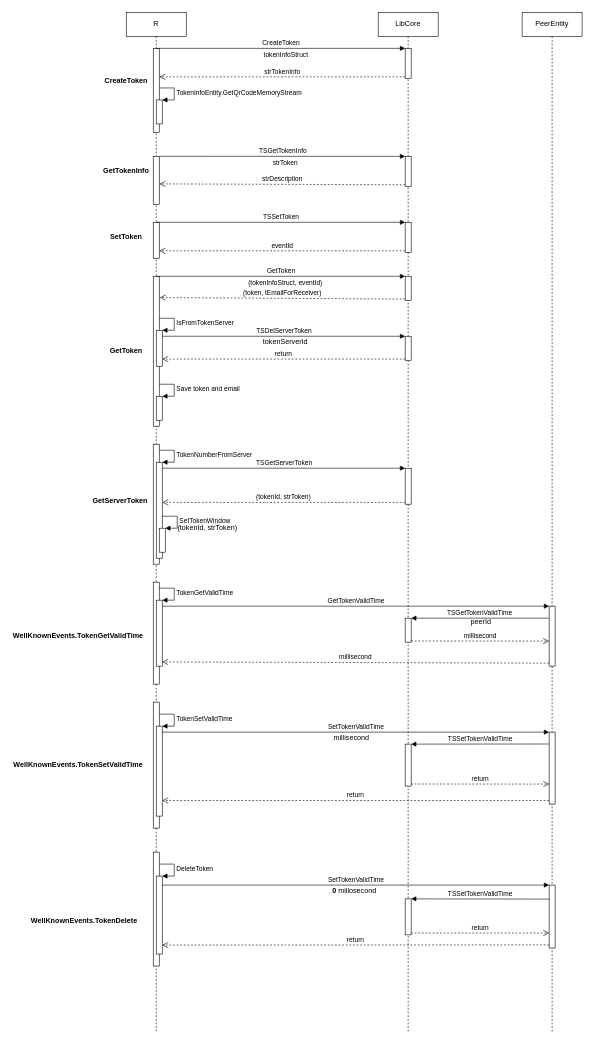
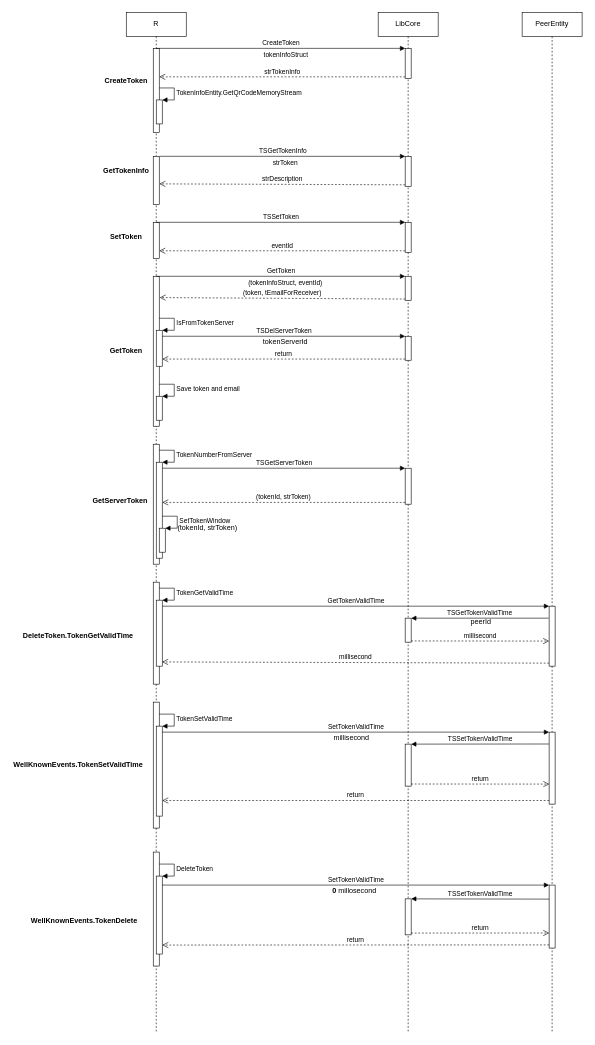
(78, 636) -> (78, 636)
